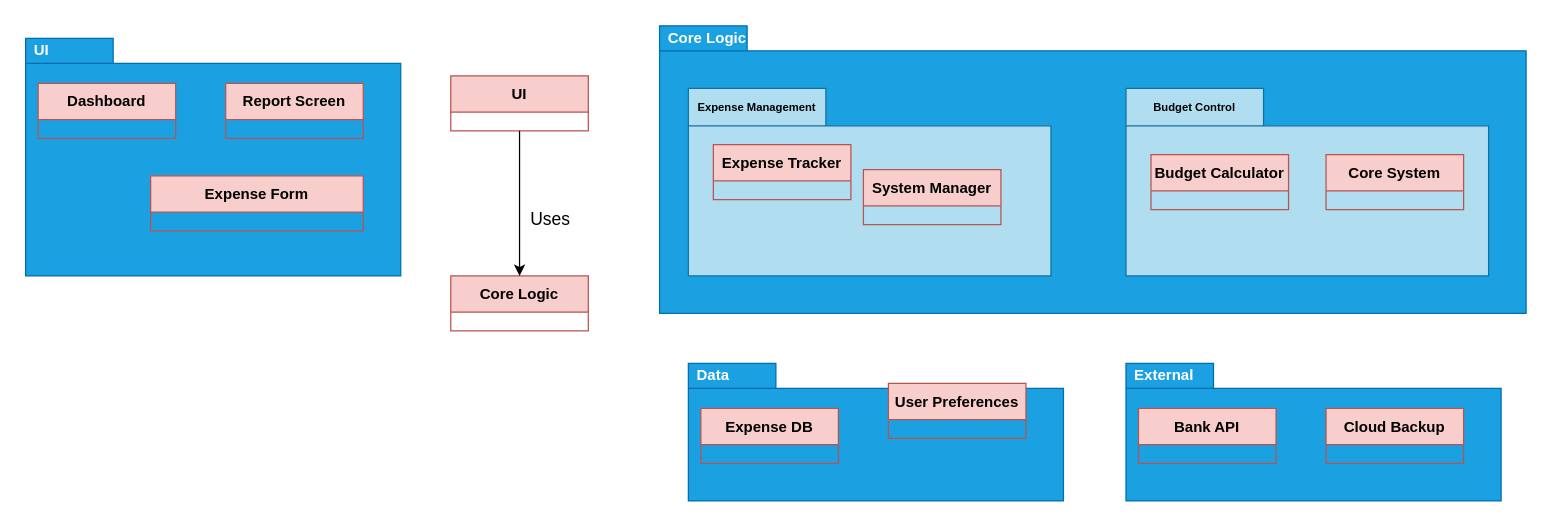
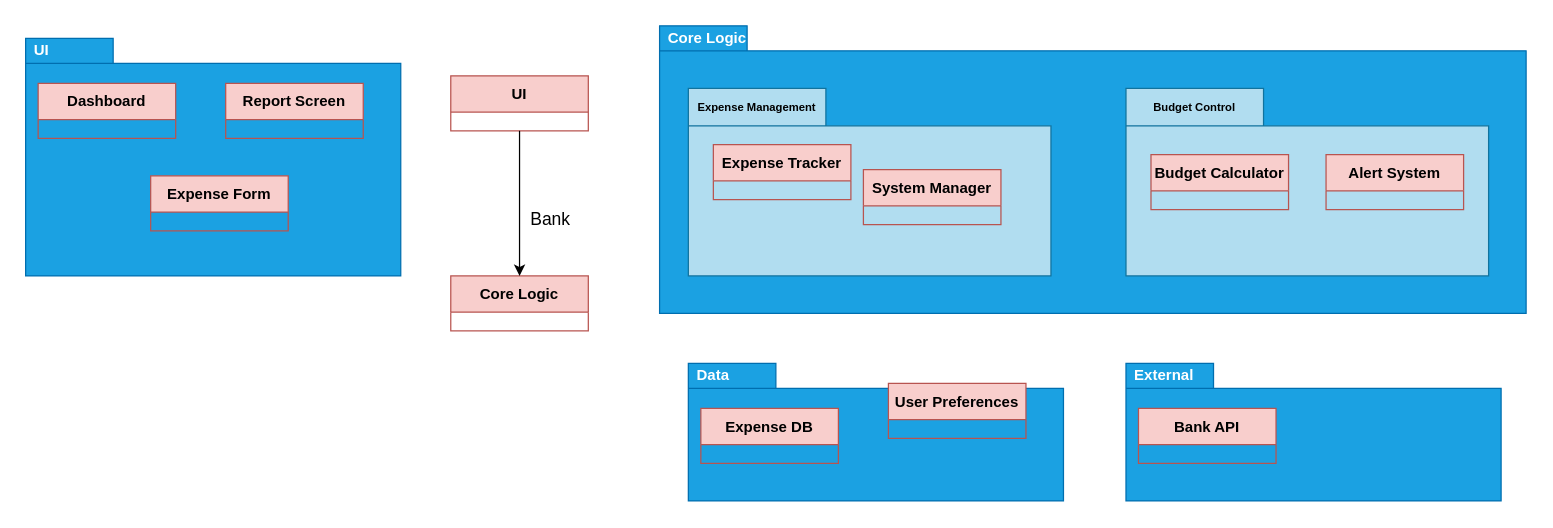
(1394, 173) -> (1394, 173)
(257, 203) -> (219, 203)
(551, 219) -> (551, 219)
(1394, 436) -> none
